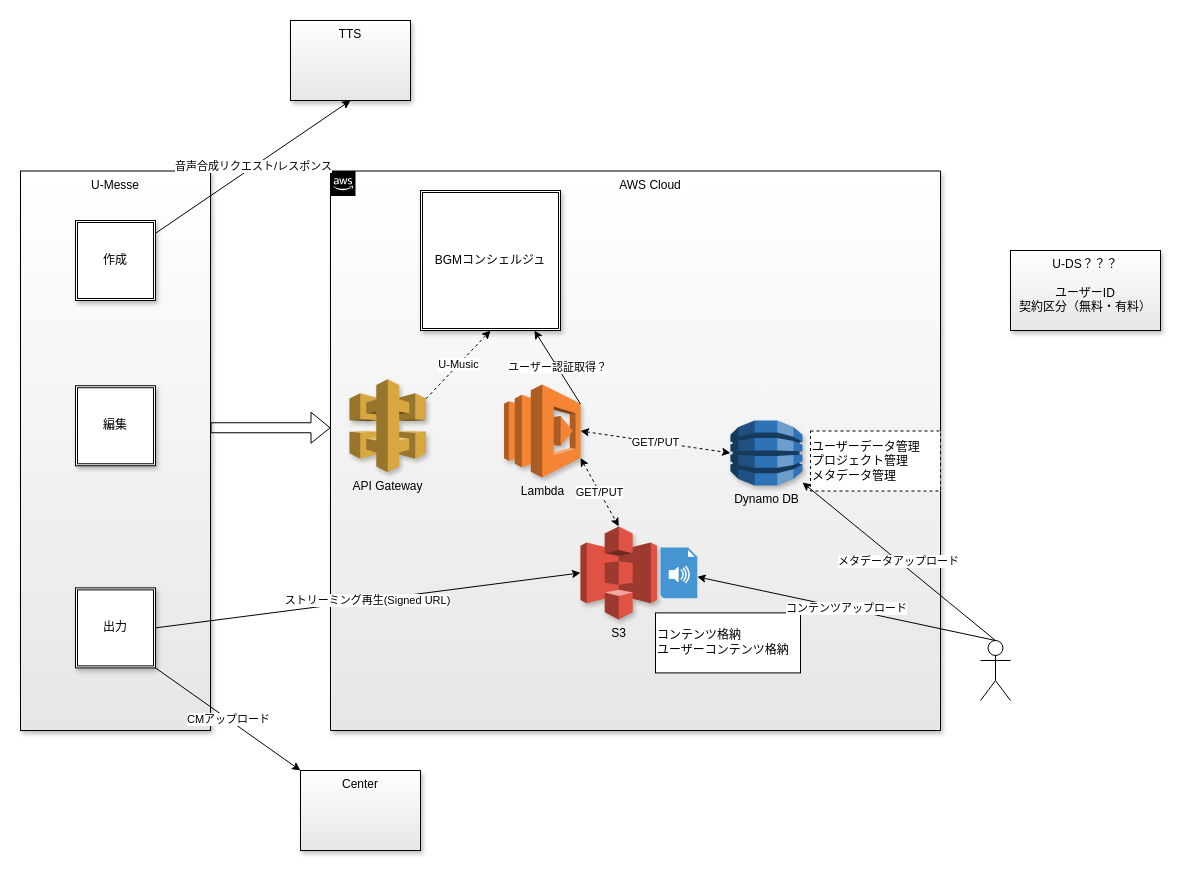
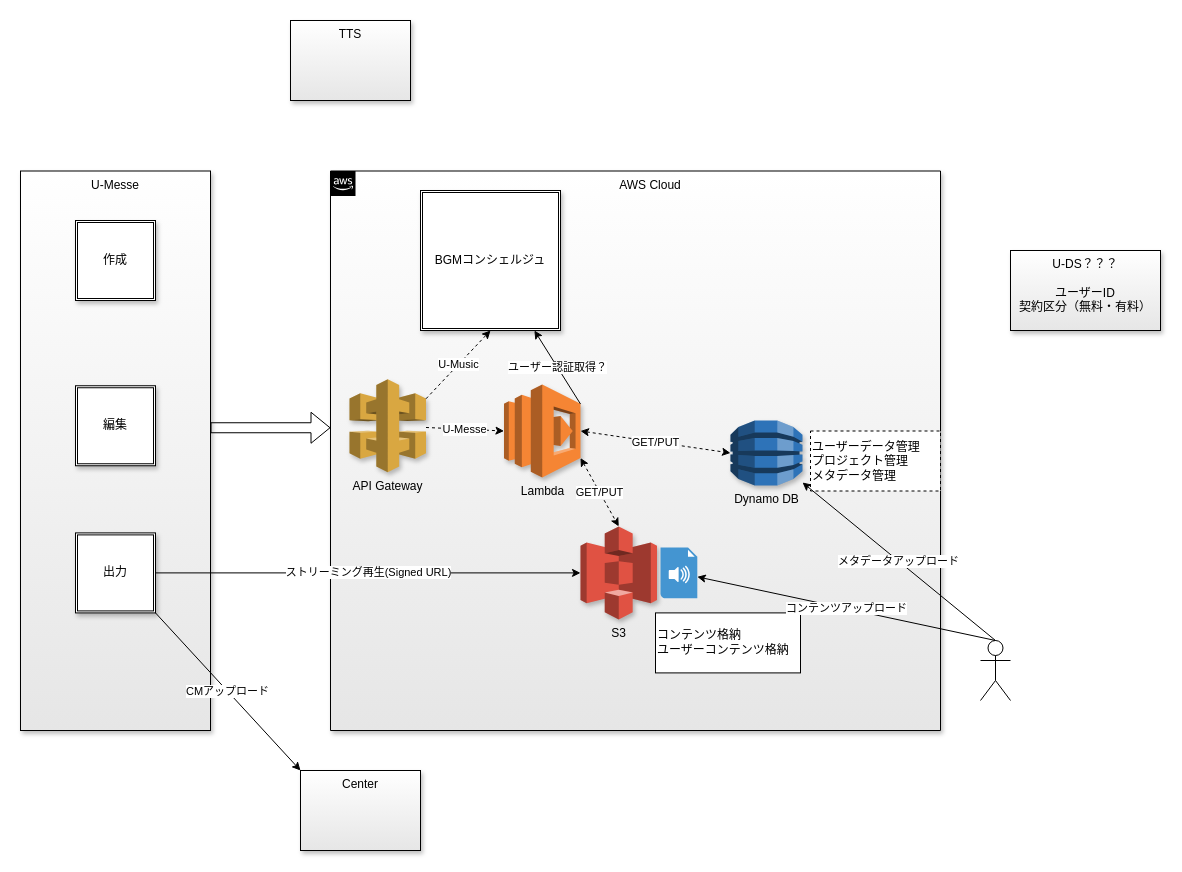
(250, 169) -> none
none -> (461, 429)
(116, 628) -> (116, 573)
